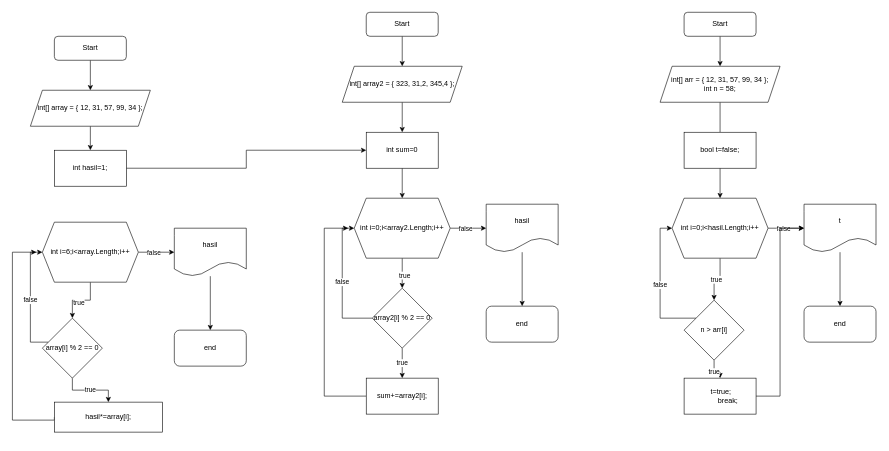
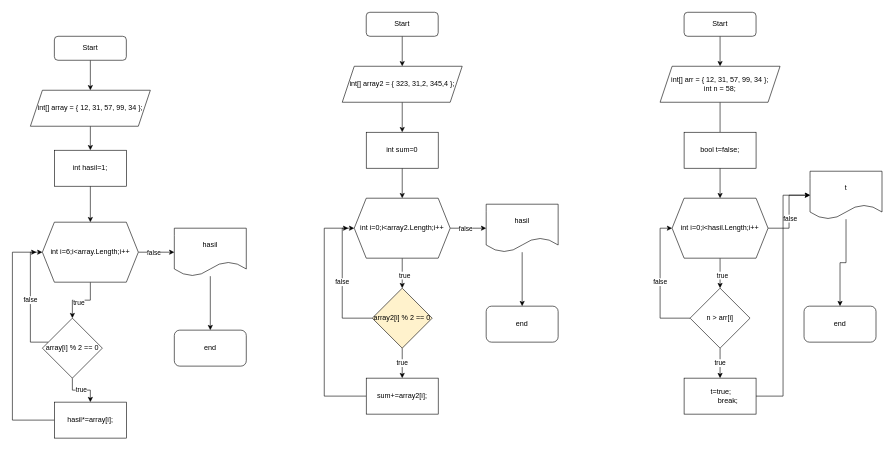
(246, 150) -> (90, 202)
(840, 228) -> (846, 195)
(402, 318) -> (402, 318)
(714, 330) -> (720, 318)
(108, 417) -> (90, 420)
